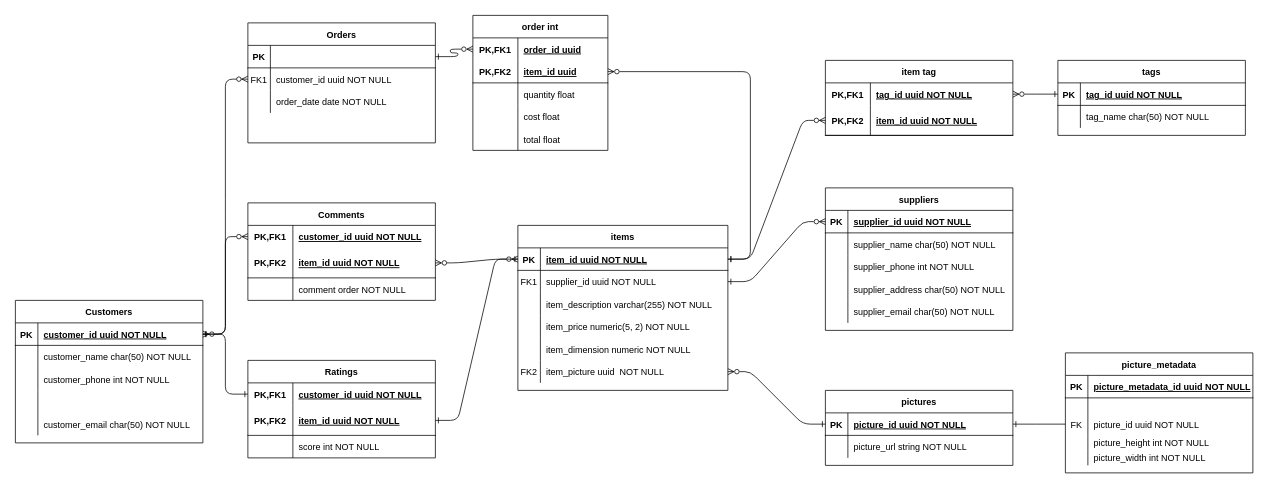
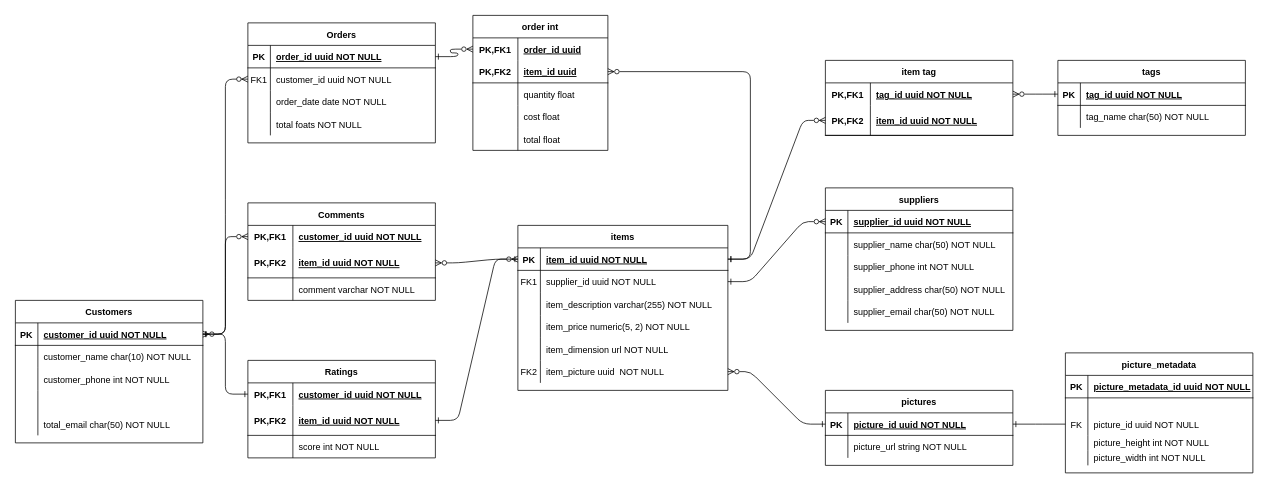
none -> (353, 57)
none -> (353, 124)
(350, 290) -> (355, 290)
(616, 350) -> (606, 350)
(118, 357) -> (118, 357)
(118, 425) -> (110, 425)
